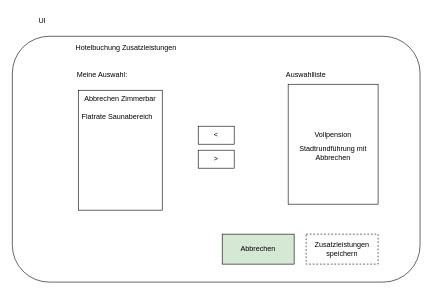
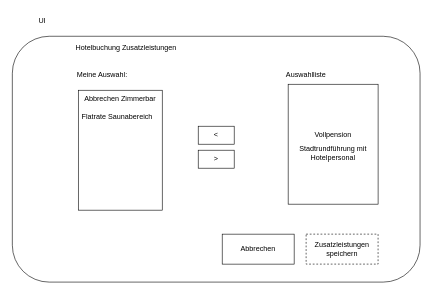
(333, 153) -> (333, 153)
(258, 249) -> (258, 249)
